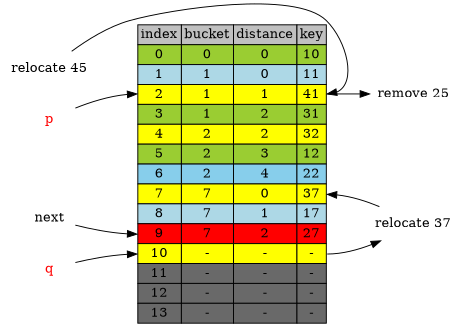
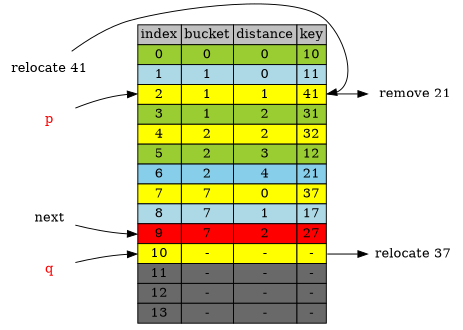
(50, 68) -> (50, 68)
(413, 94) -> (413, 94)
(312, 174) -> (312, 174)
(359, 199) -> none
